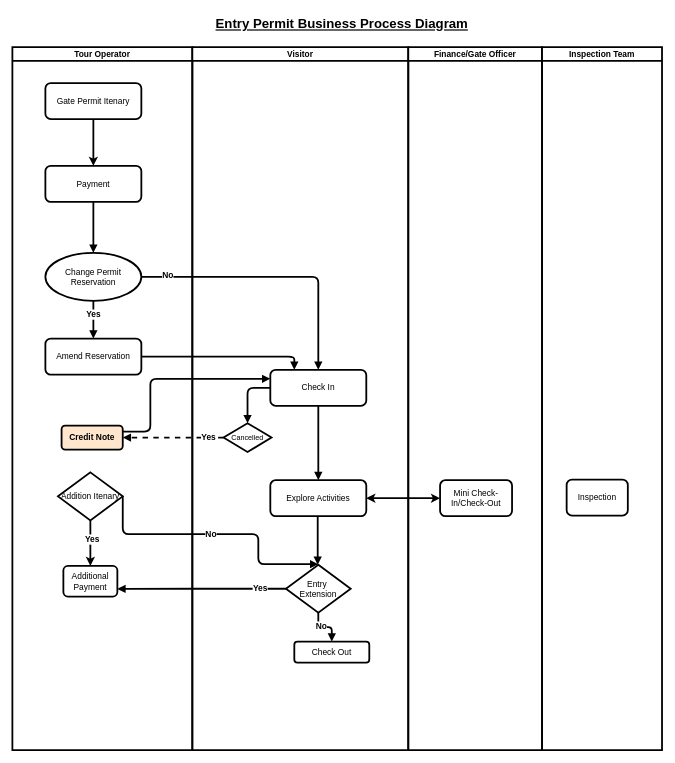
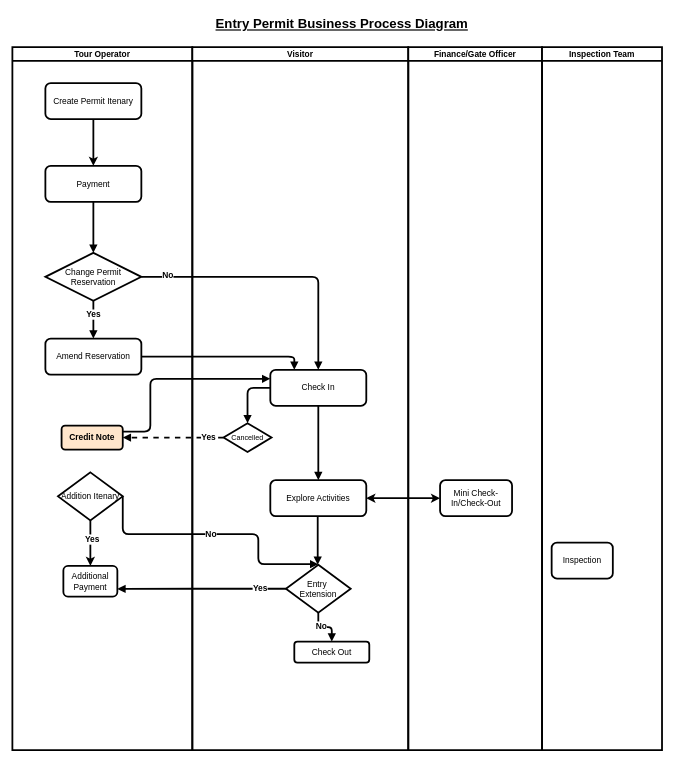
(93, 101) -> (93, 101)
(93, 277) -> (93, 277)
(597, 498) -> (582, 561)
